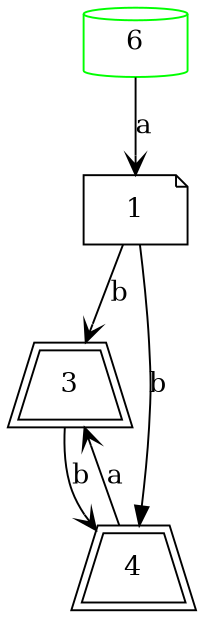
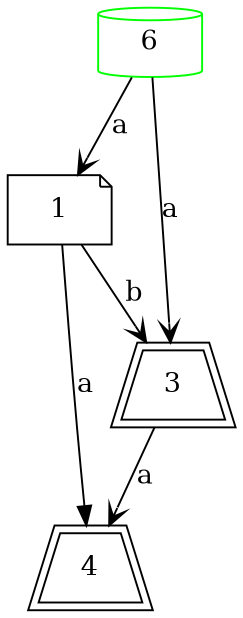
(159, 385) -> (86, 385)
(82, 476) -> (145, 476)
(105, 486) -> (161, 200)
